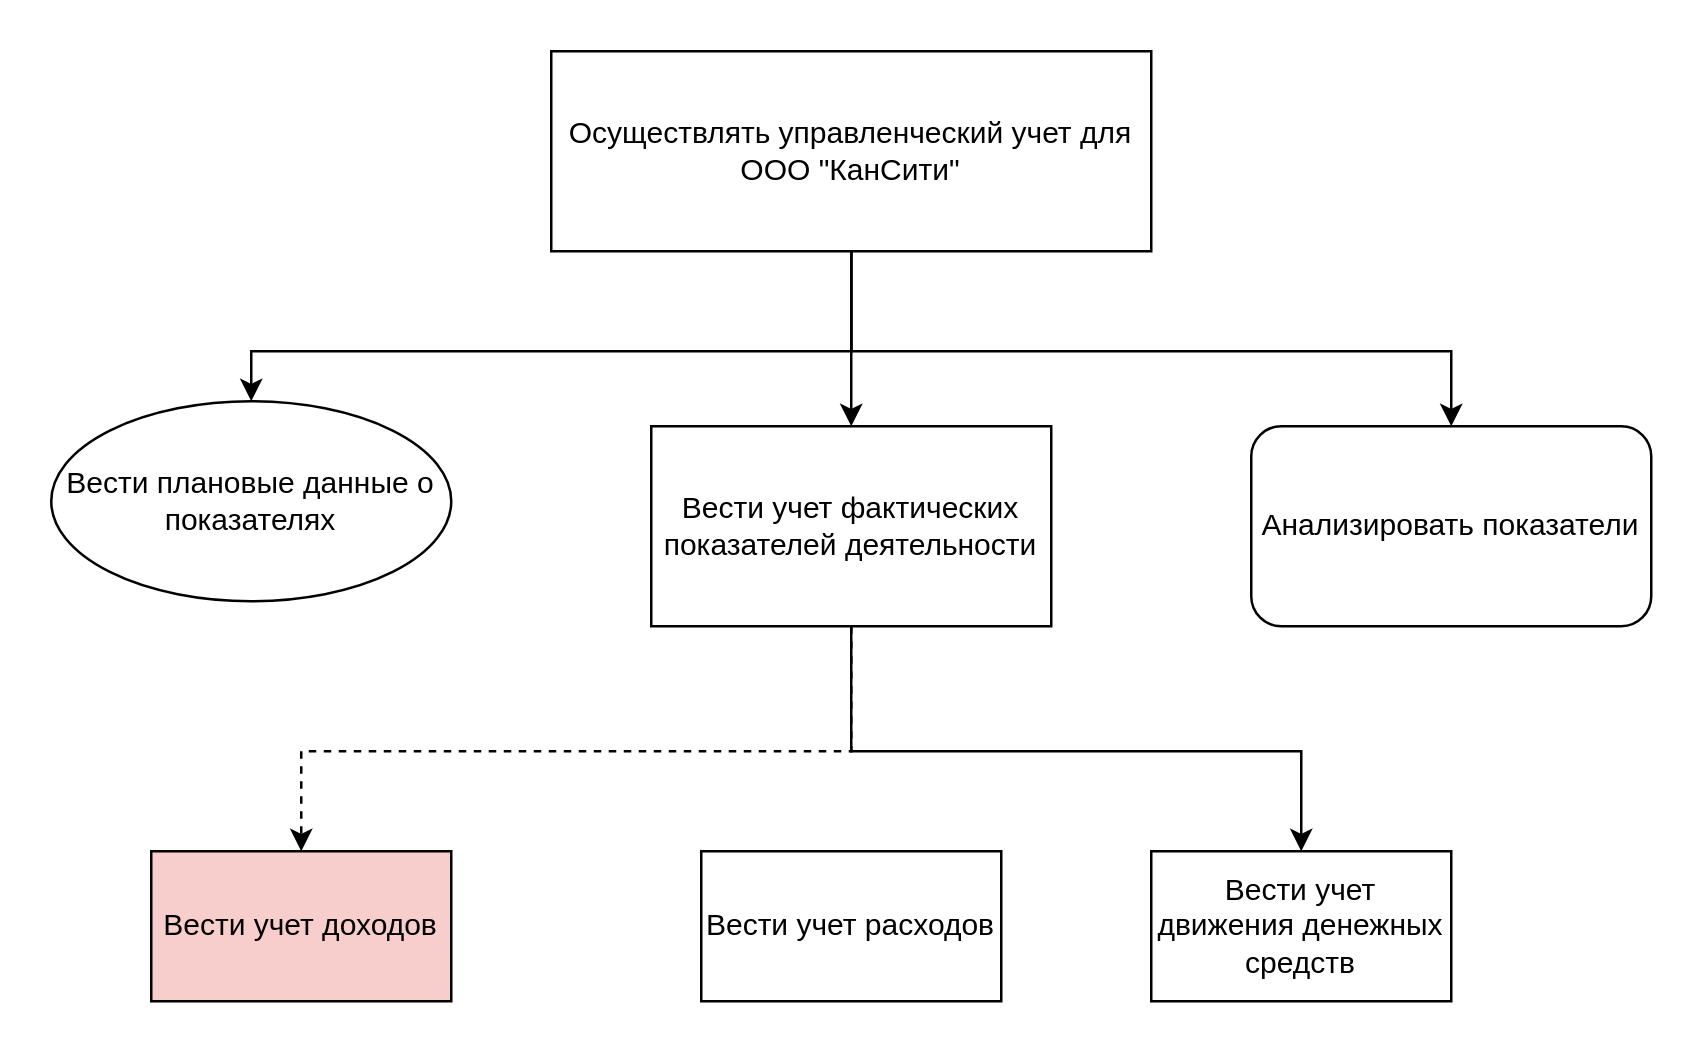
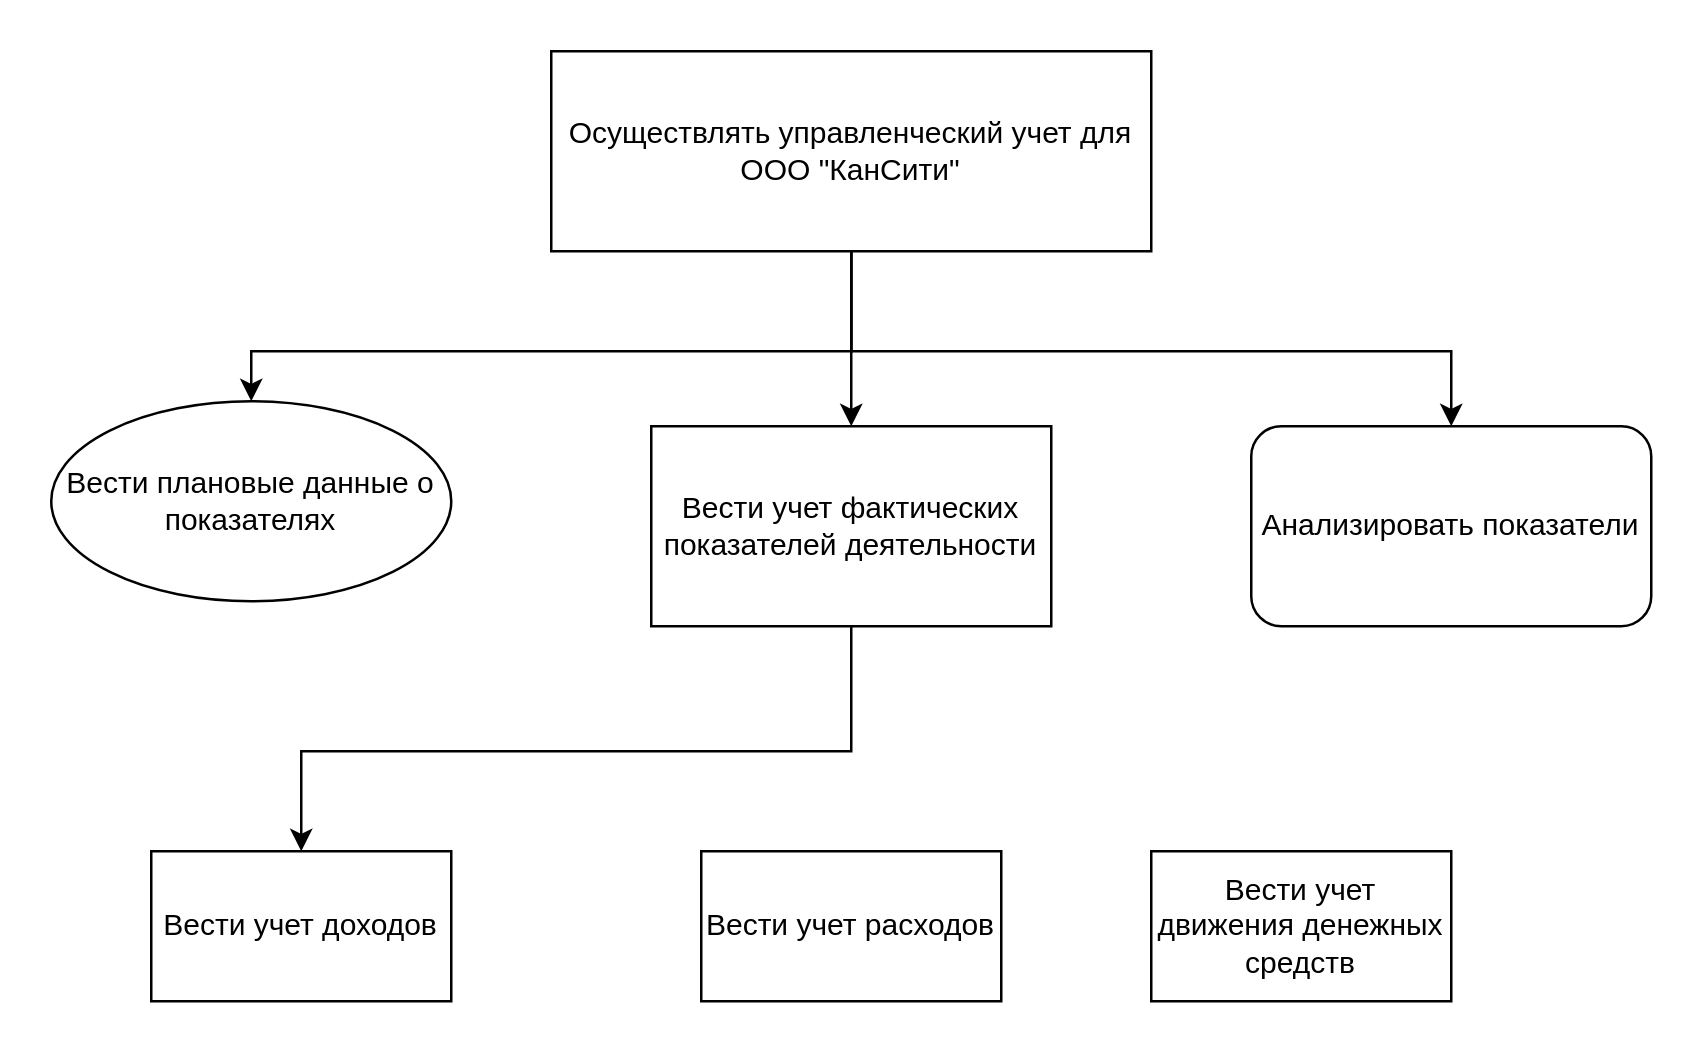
(535, 751) -> (535, 751)
(1120, 751) -> none
(301, 926) -> (301, 926)
